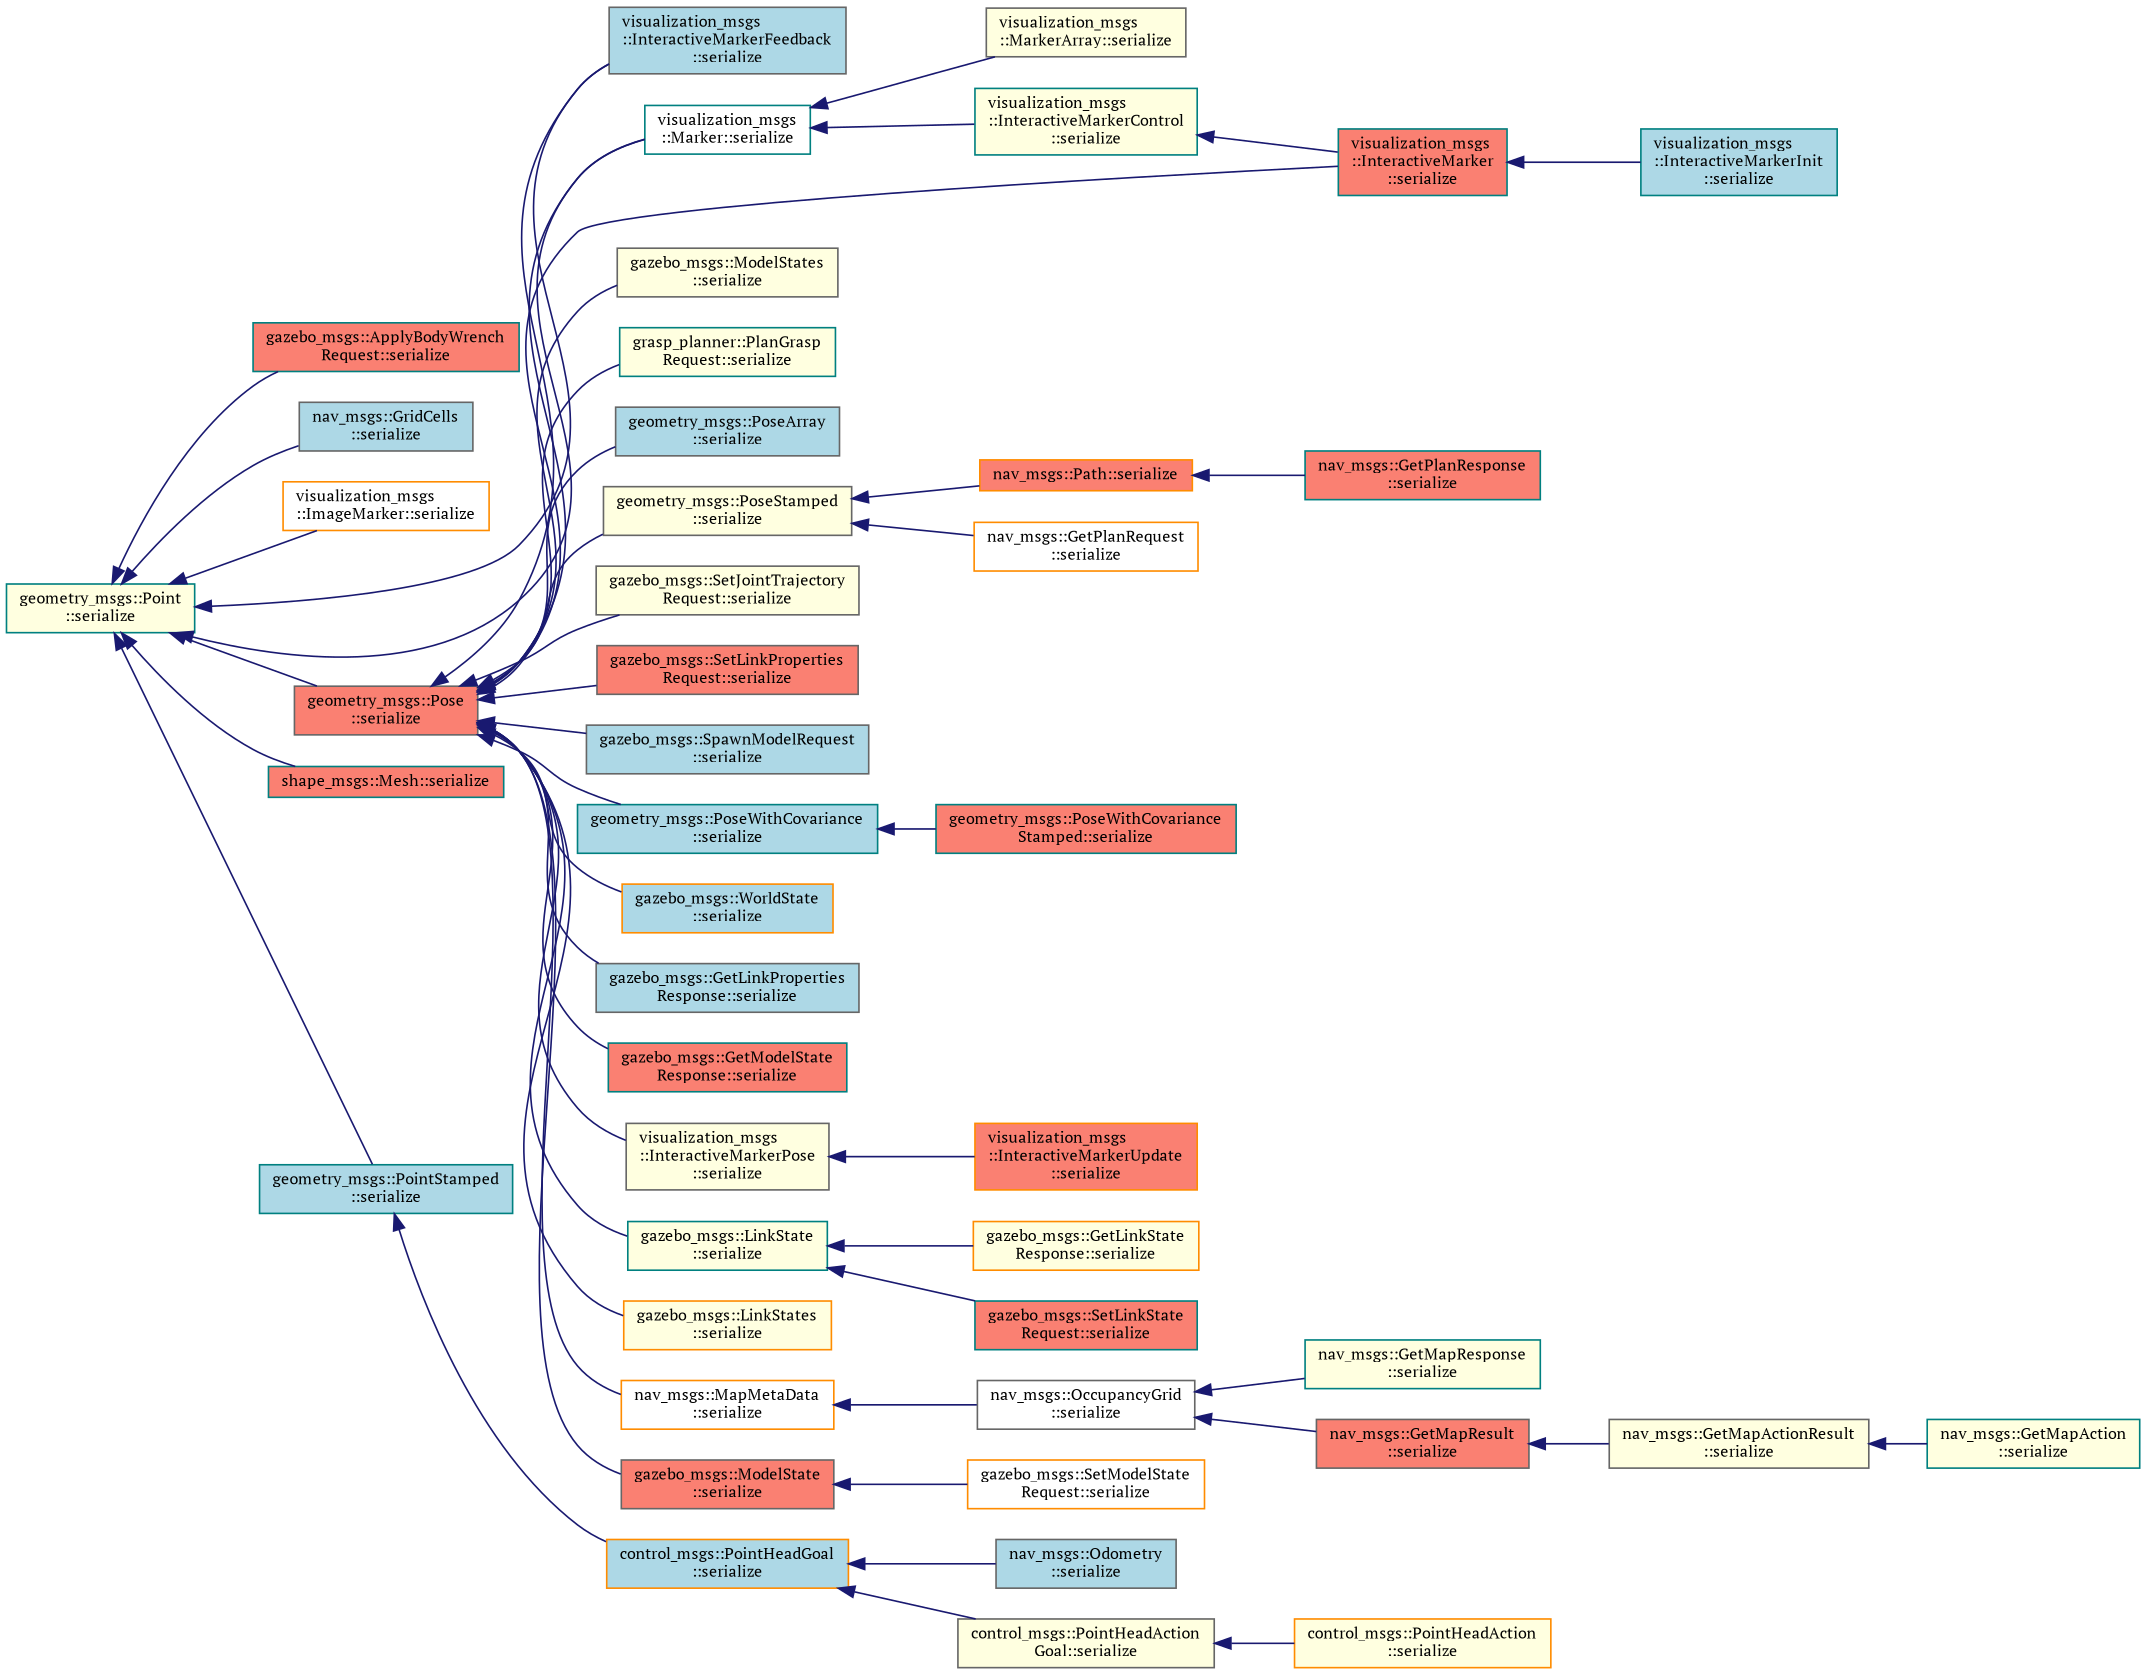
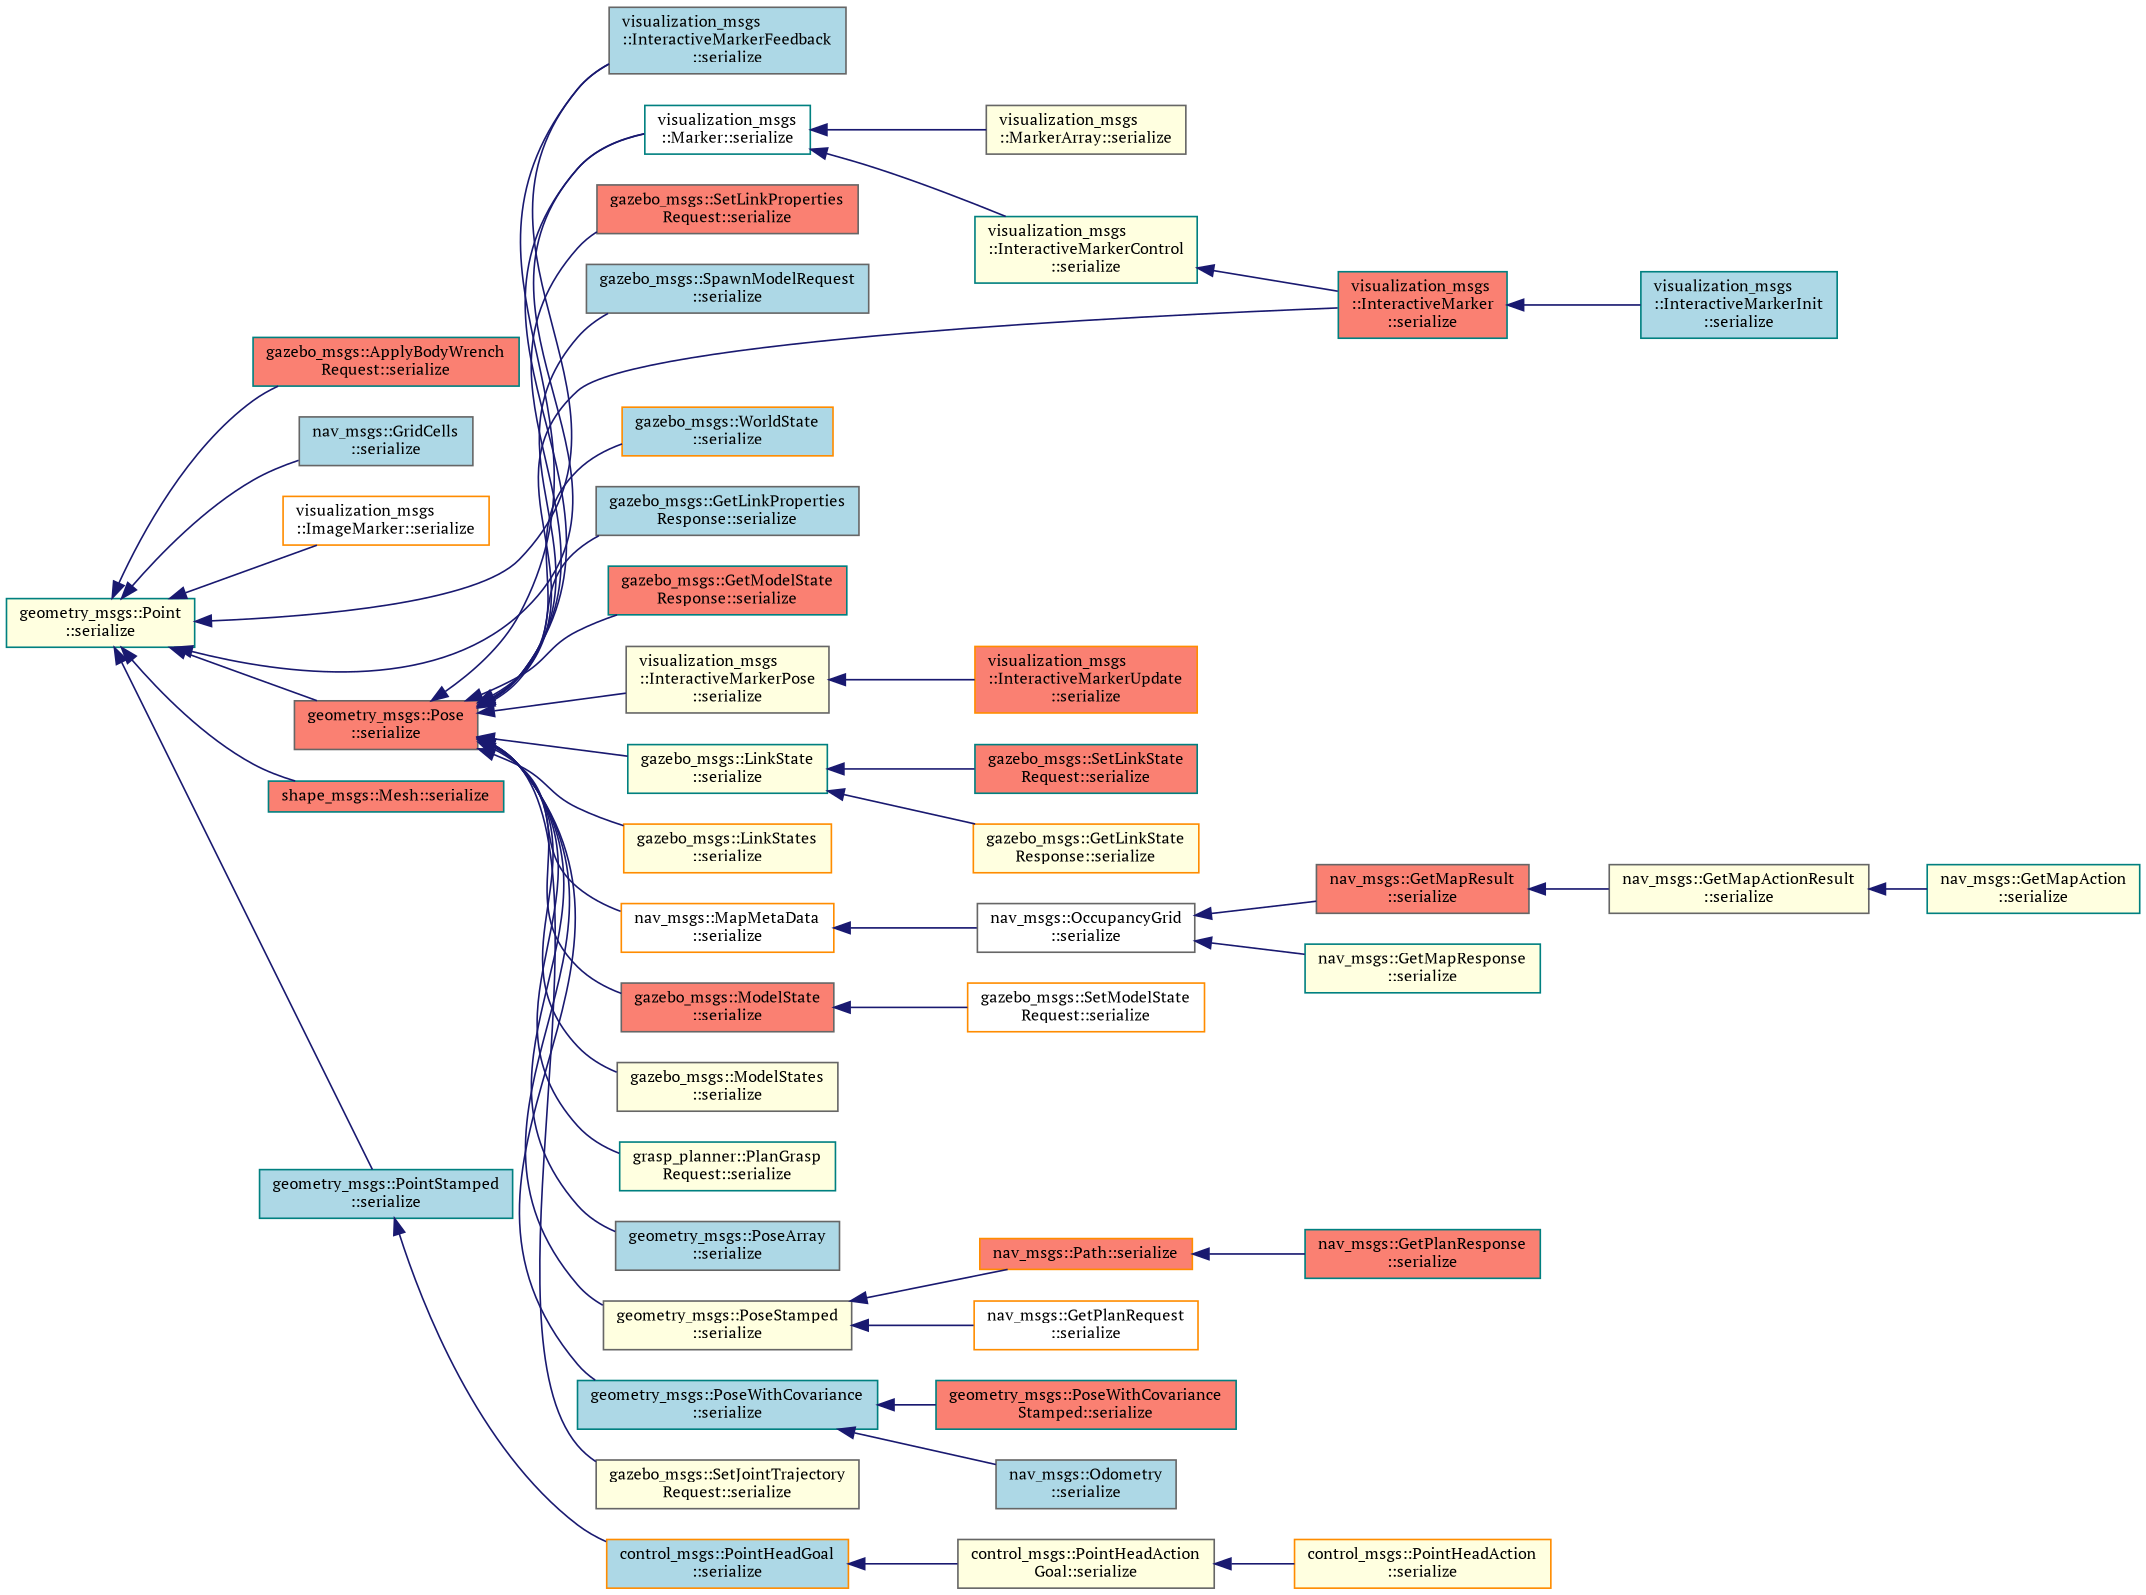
(930, 1564) -> (925, 1449)
